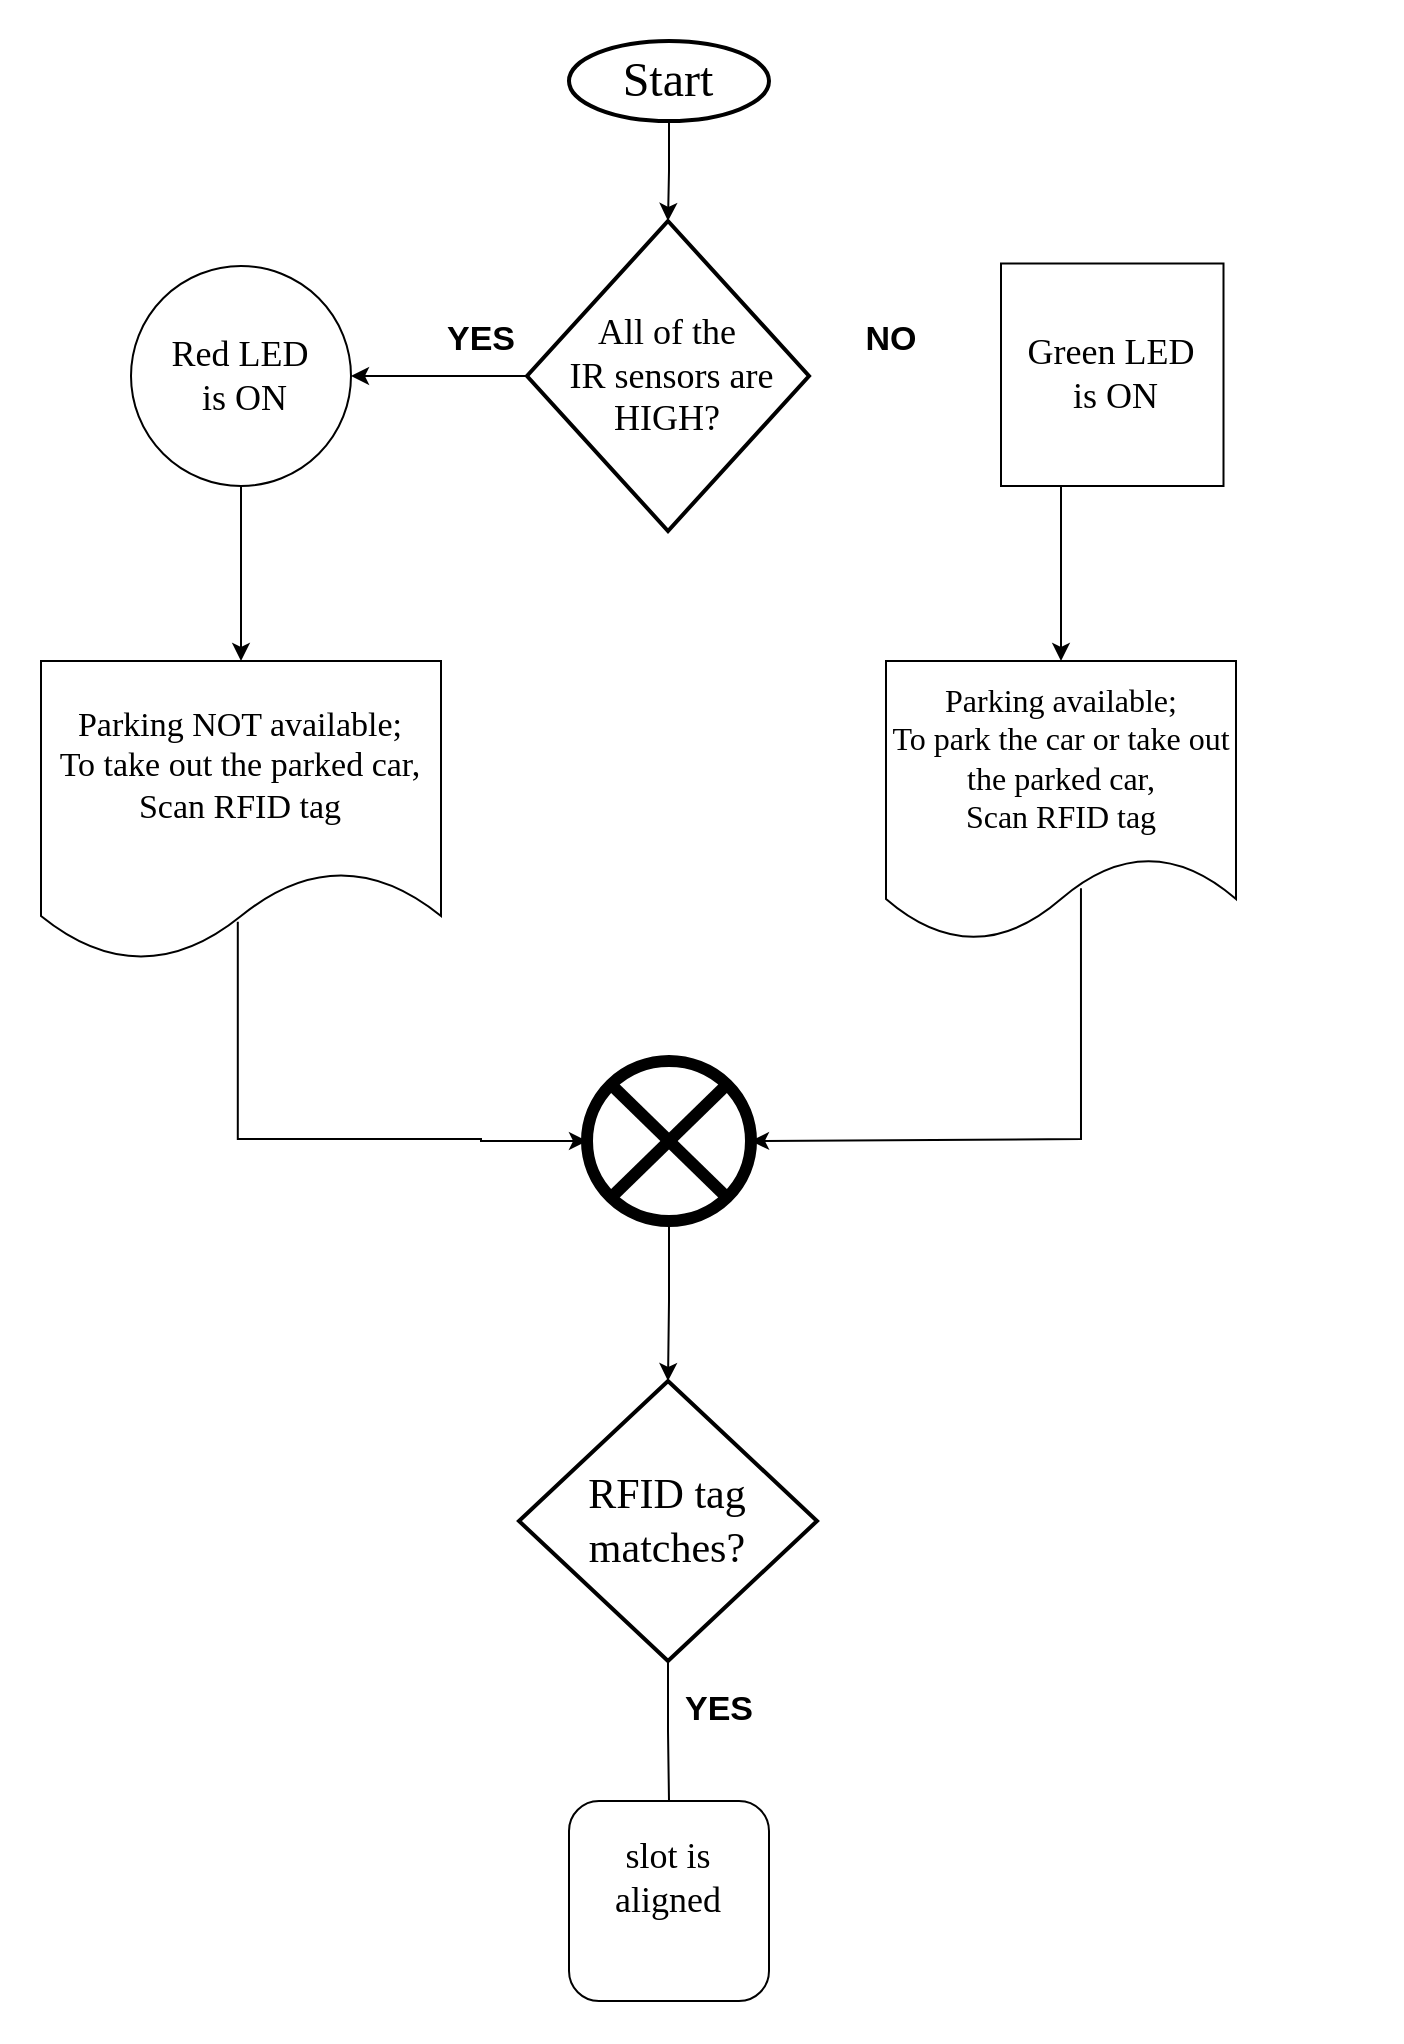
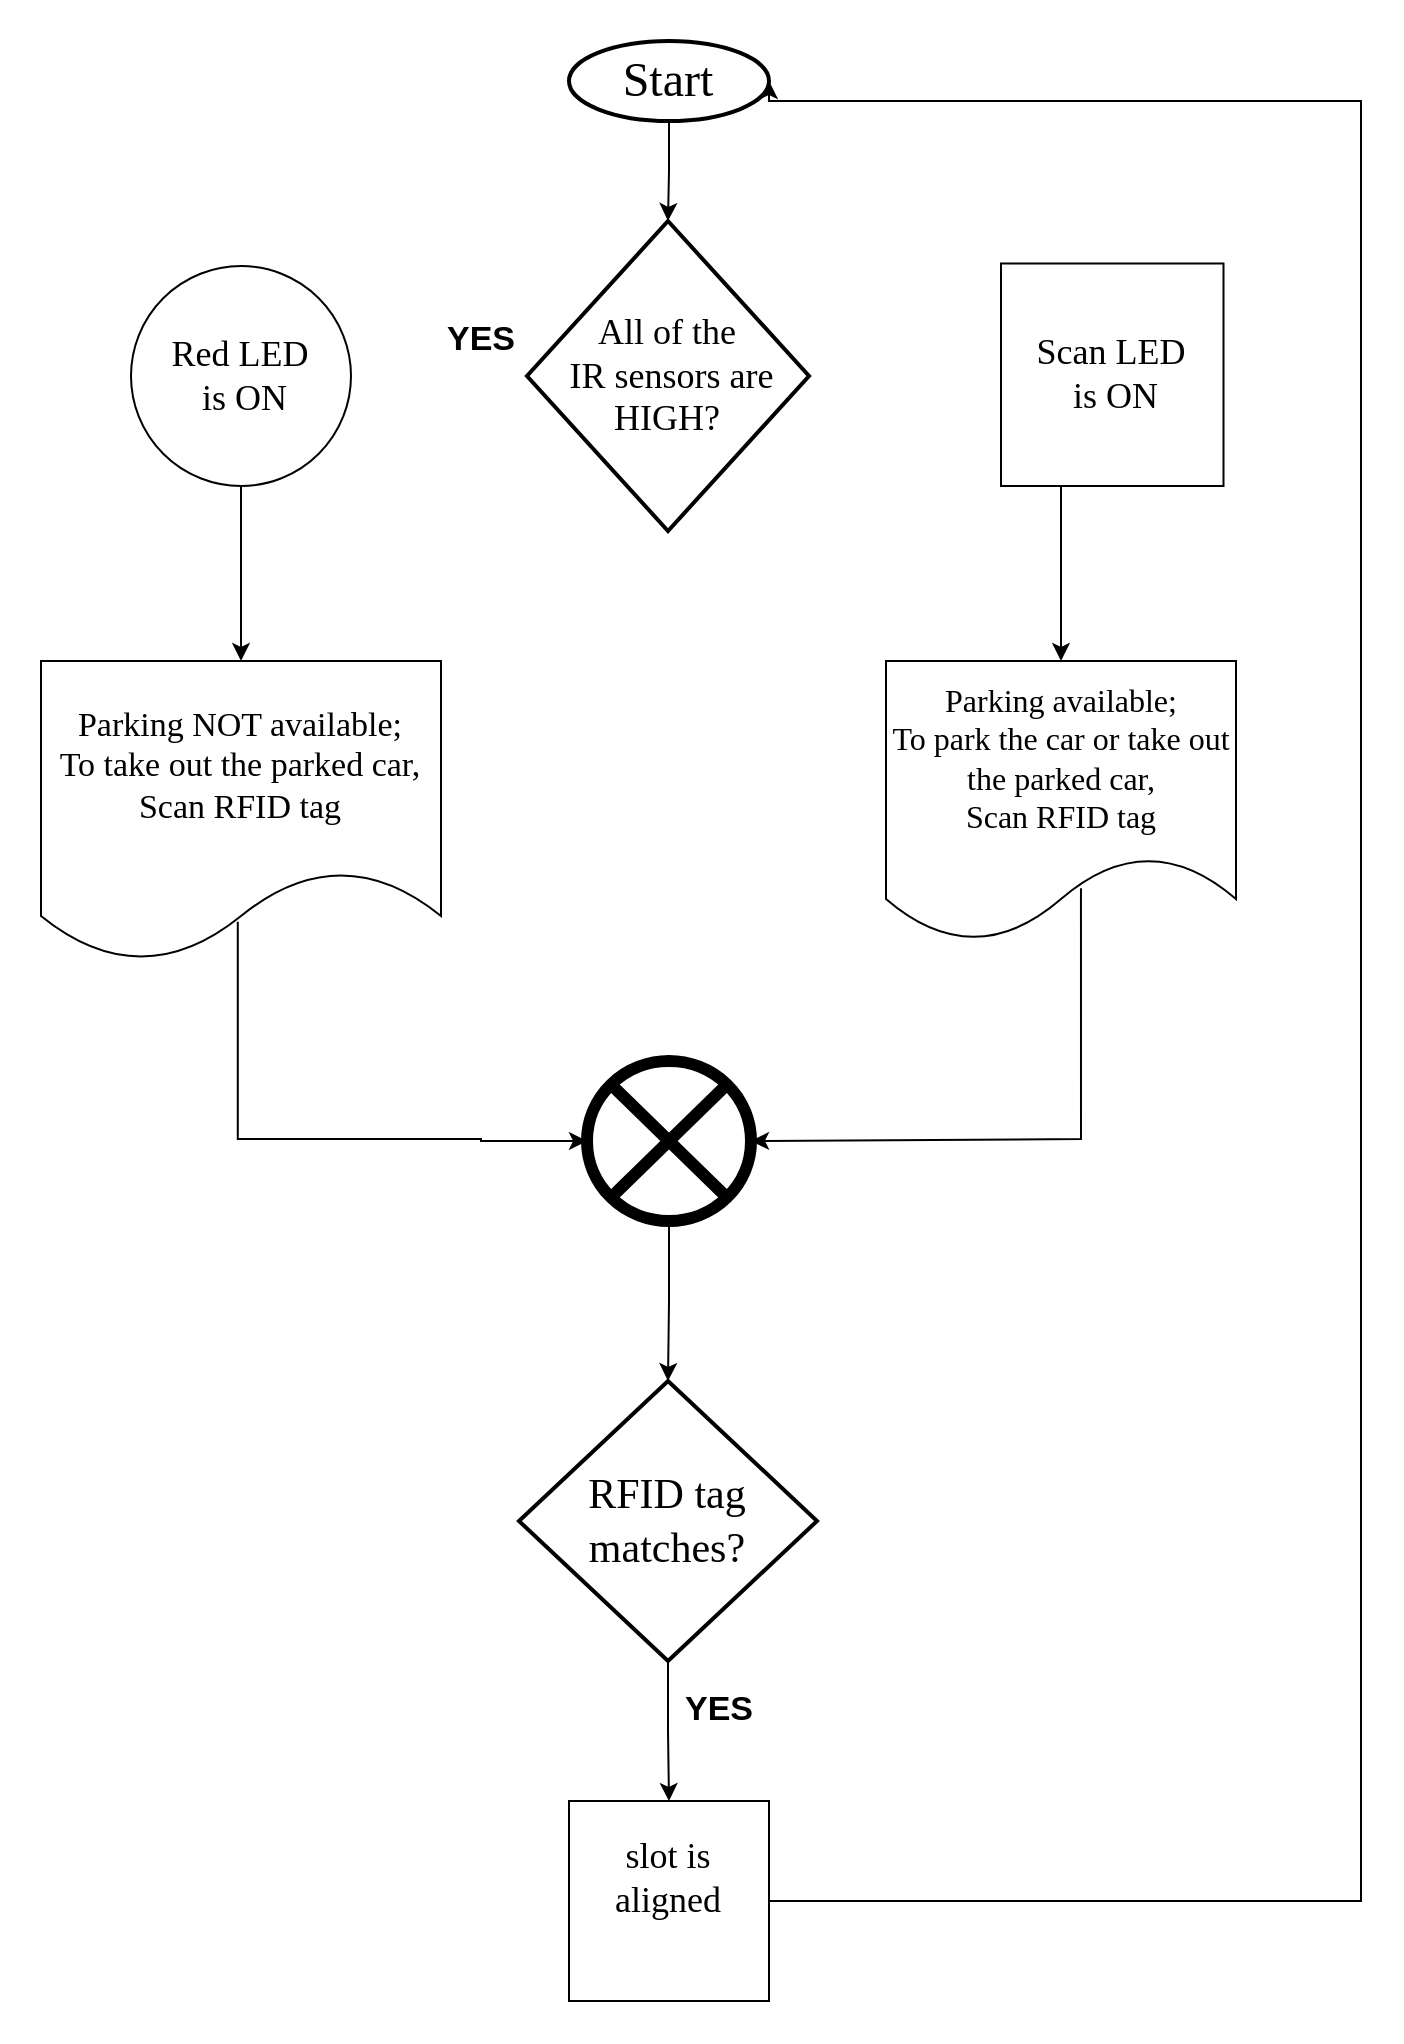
(891, 341) -> none
(1112, 375) -> (1112, 375)
(445, 376) -> none
none -> (1361, 998)
(669, 1791) -> (669, 1786)
(669, 1901) -> (669, 1901)
